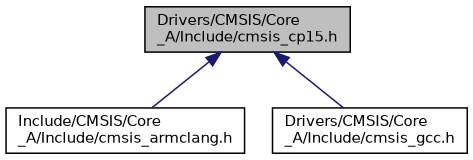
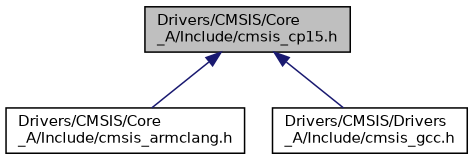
(125, 131) -> (125, 131)
(370, 131) -> (370, 131)
